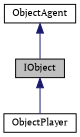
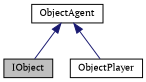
(40, 101) -> (90, 45)
